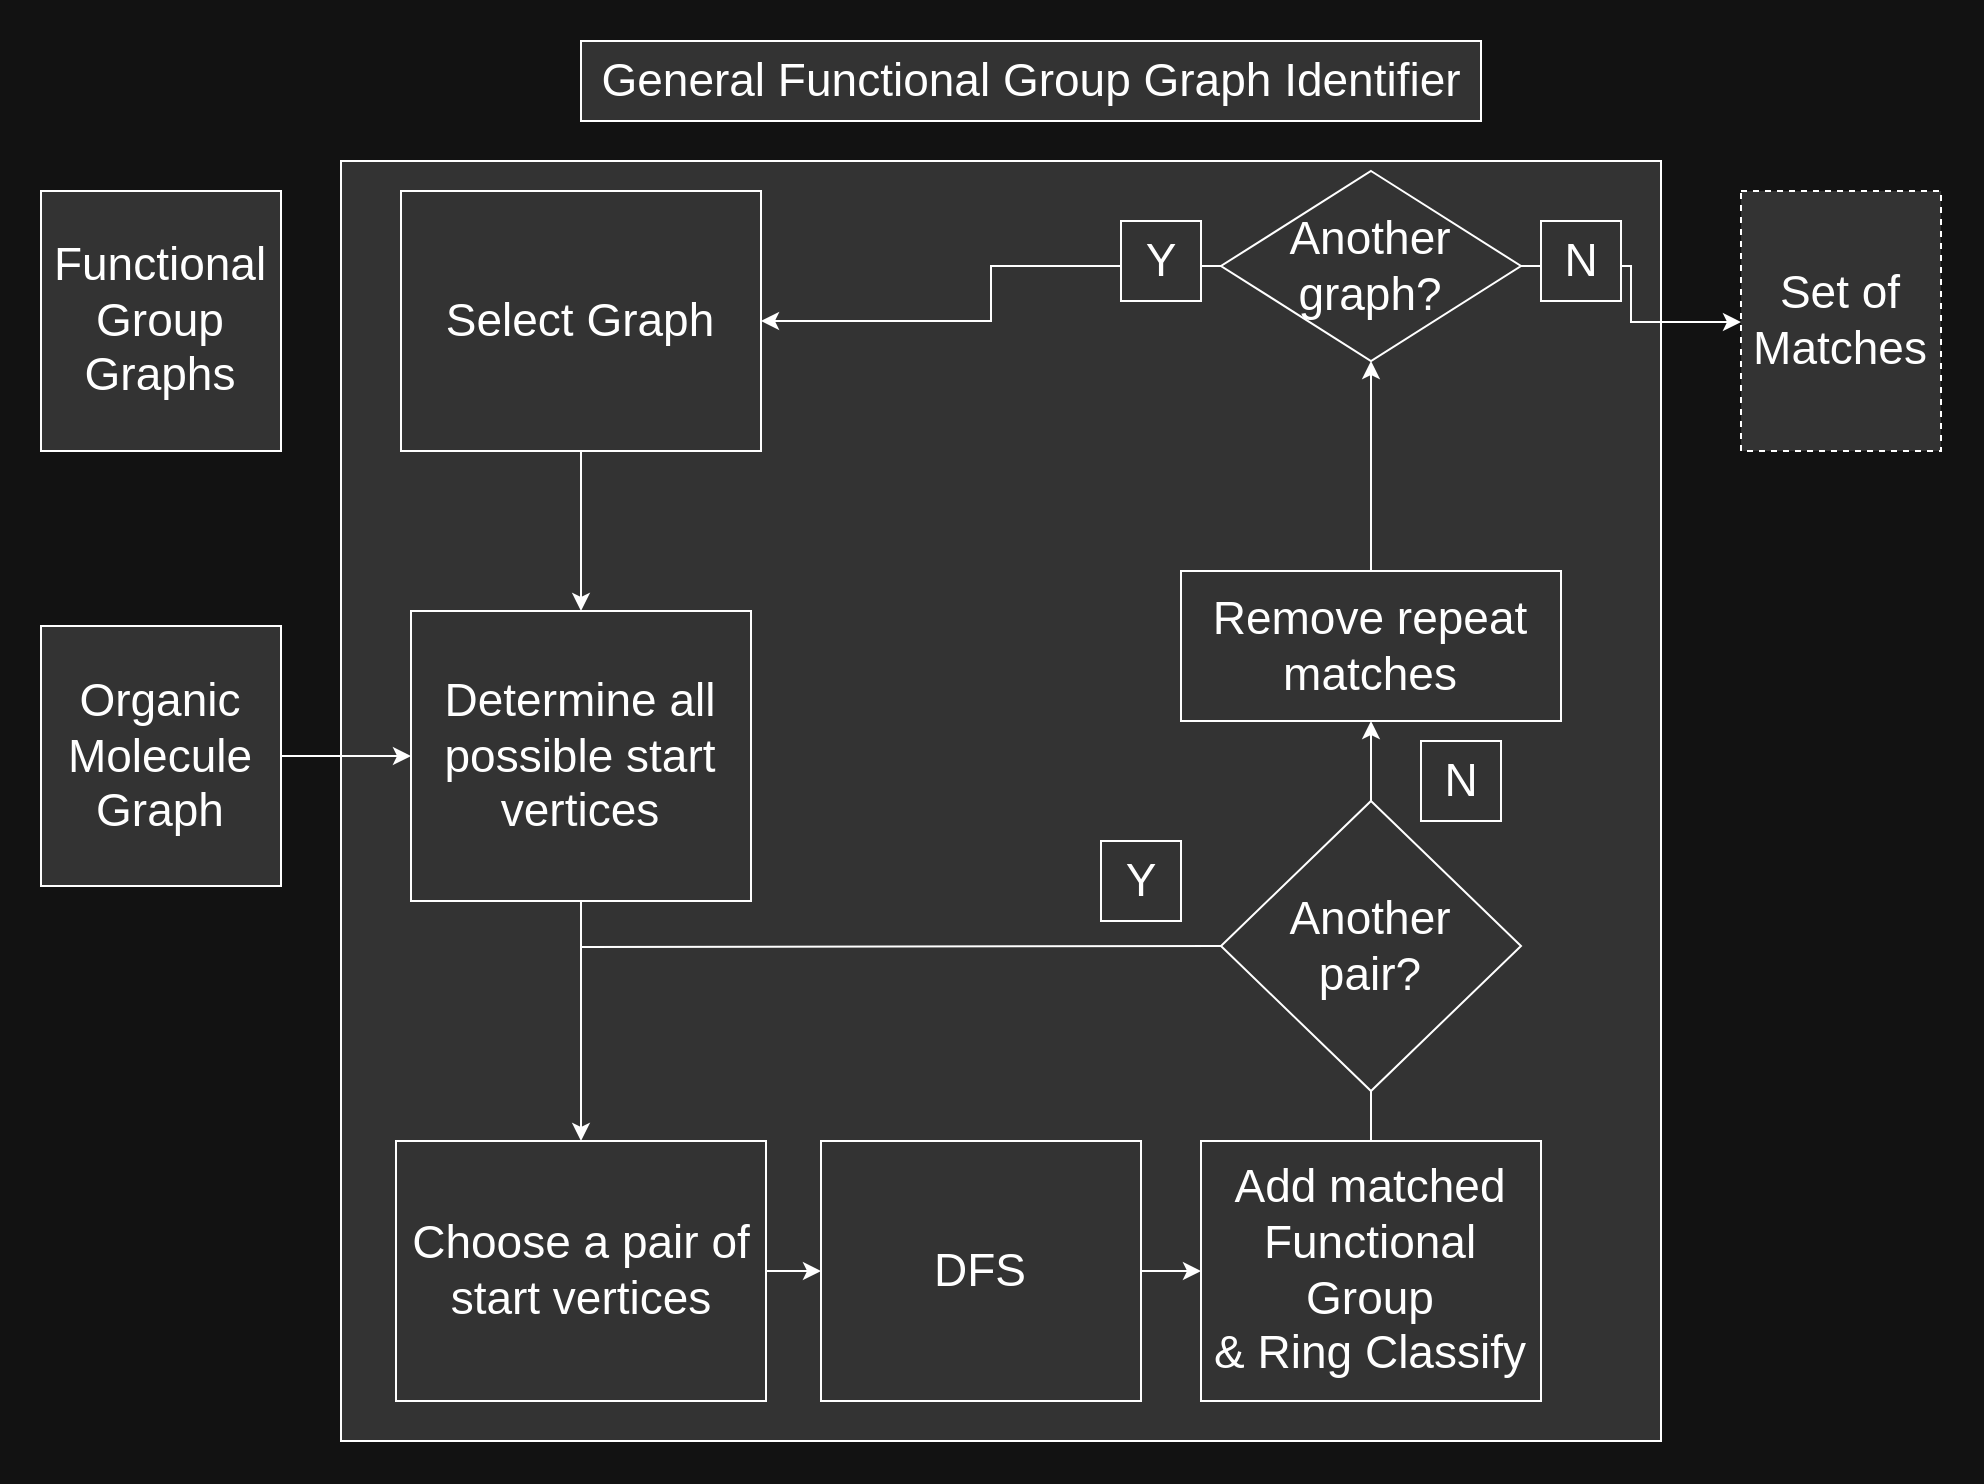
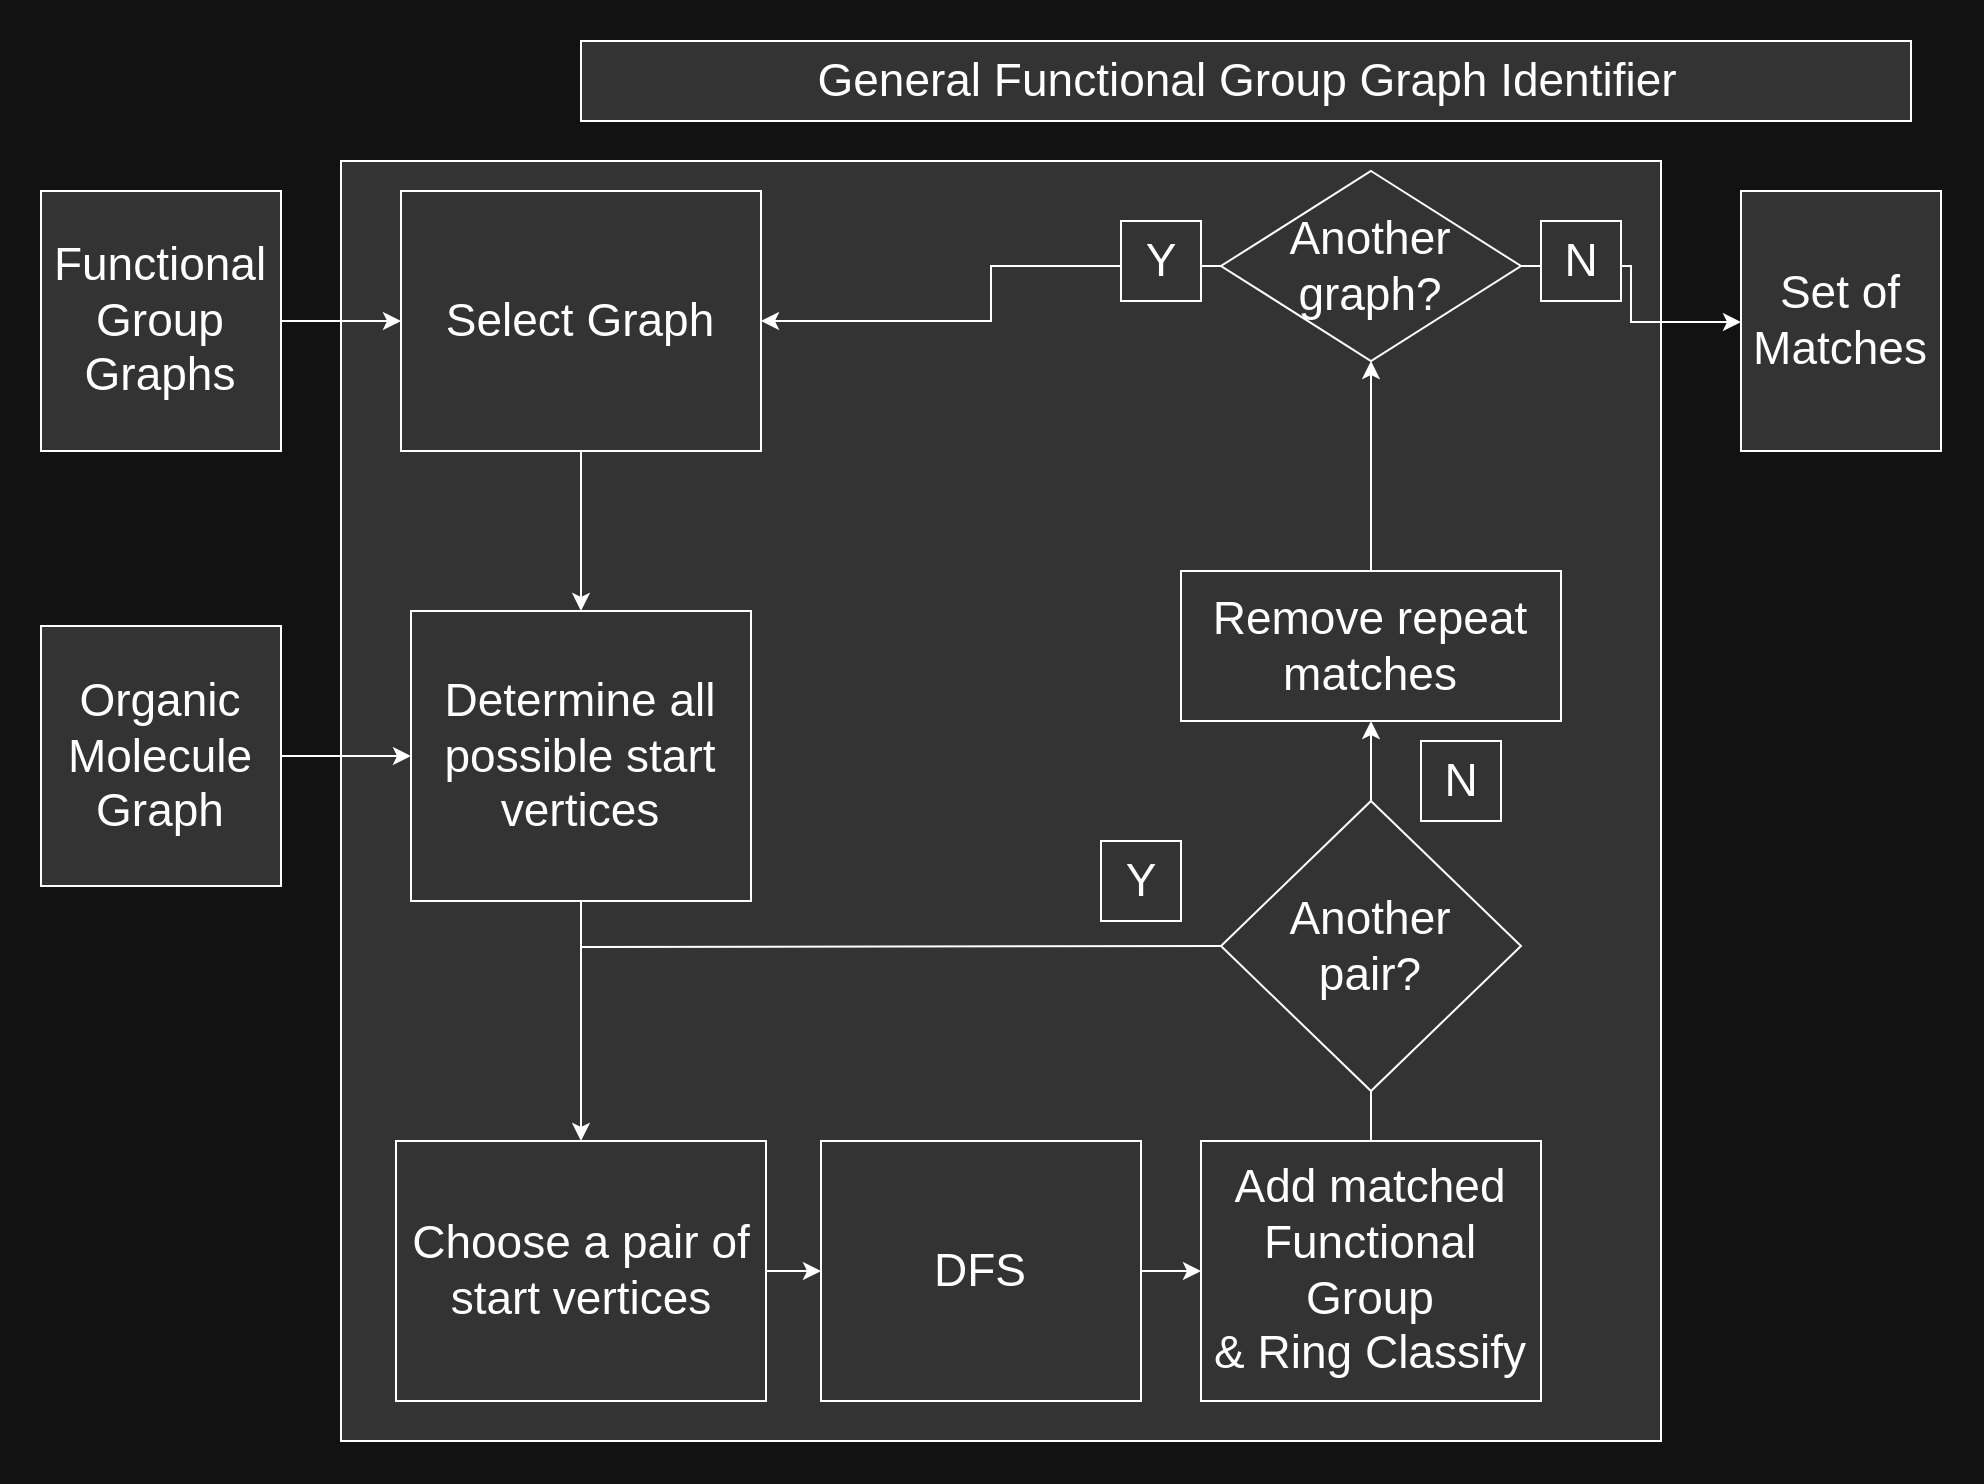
(1031, 81) -> (1246, 81)
none -> (334, 321)
(1841, 321) -> (1841, 321)
